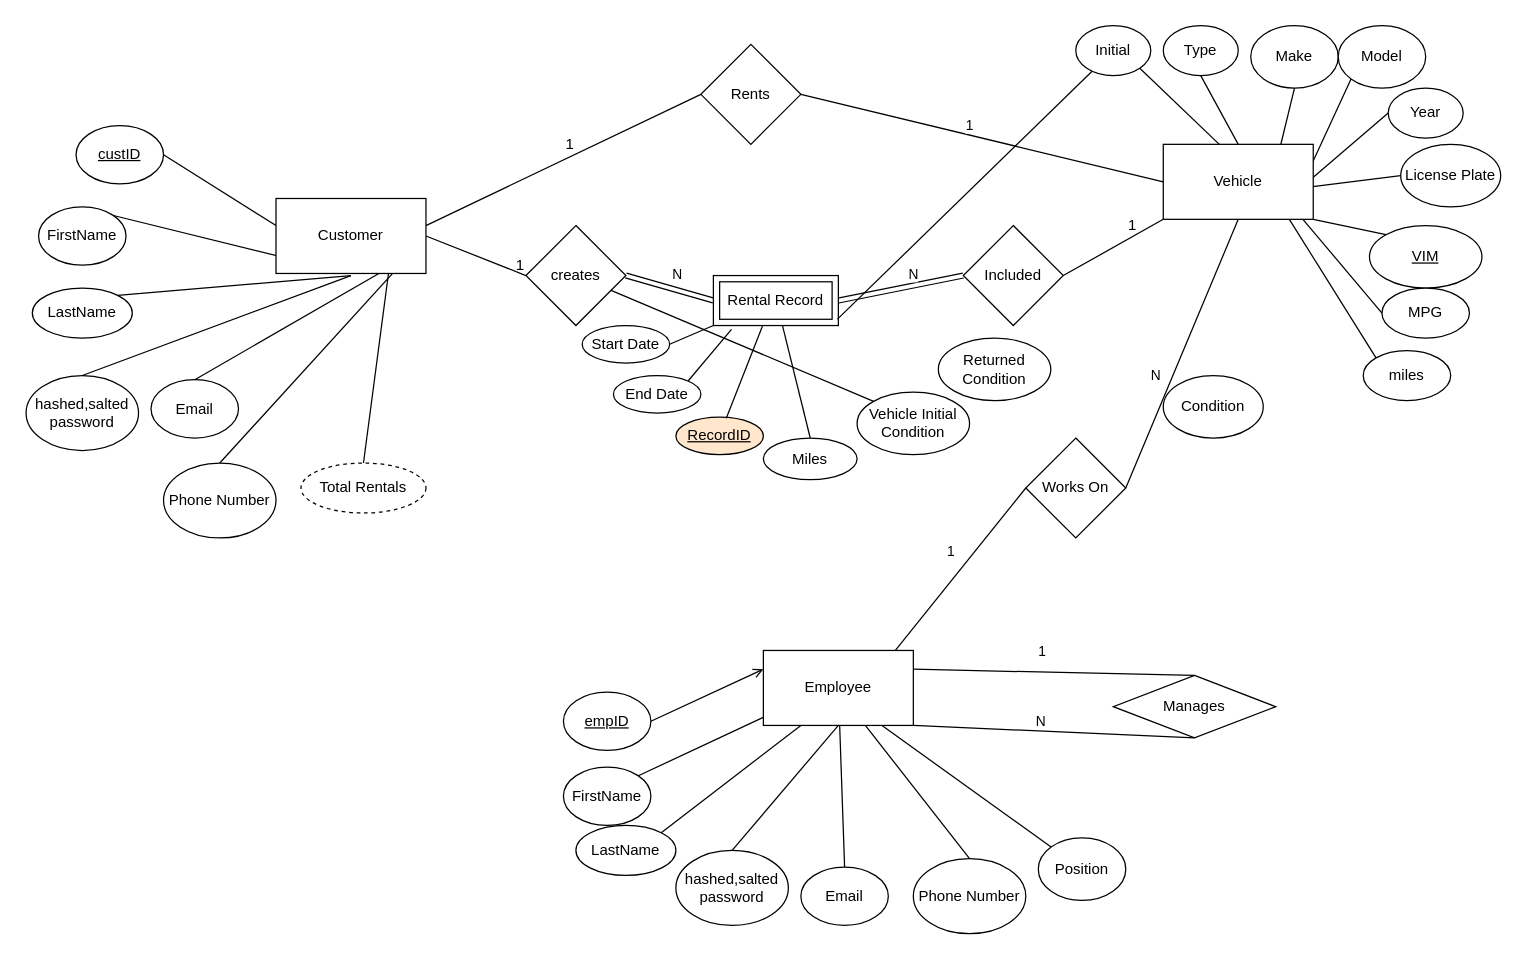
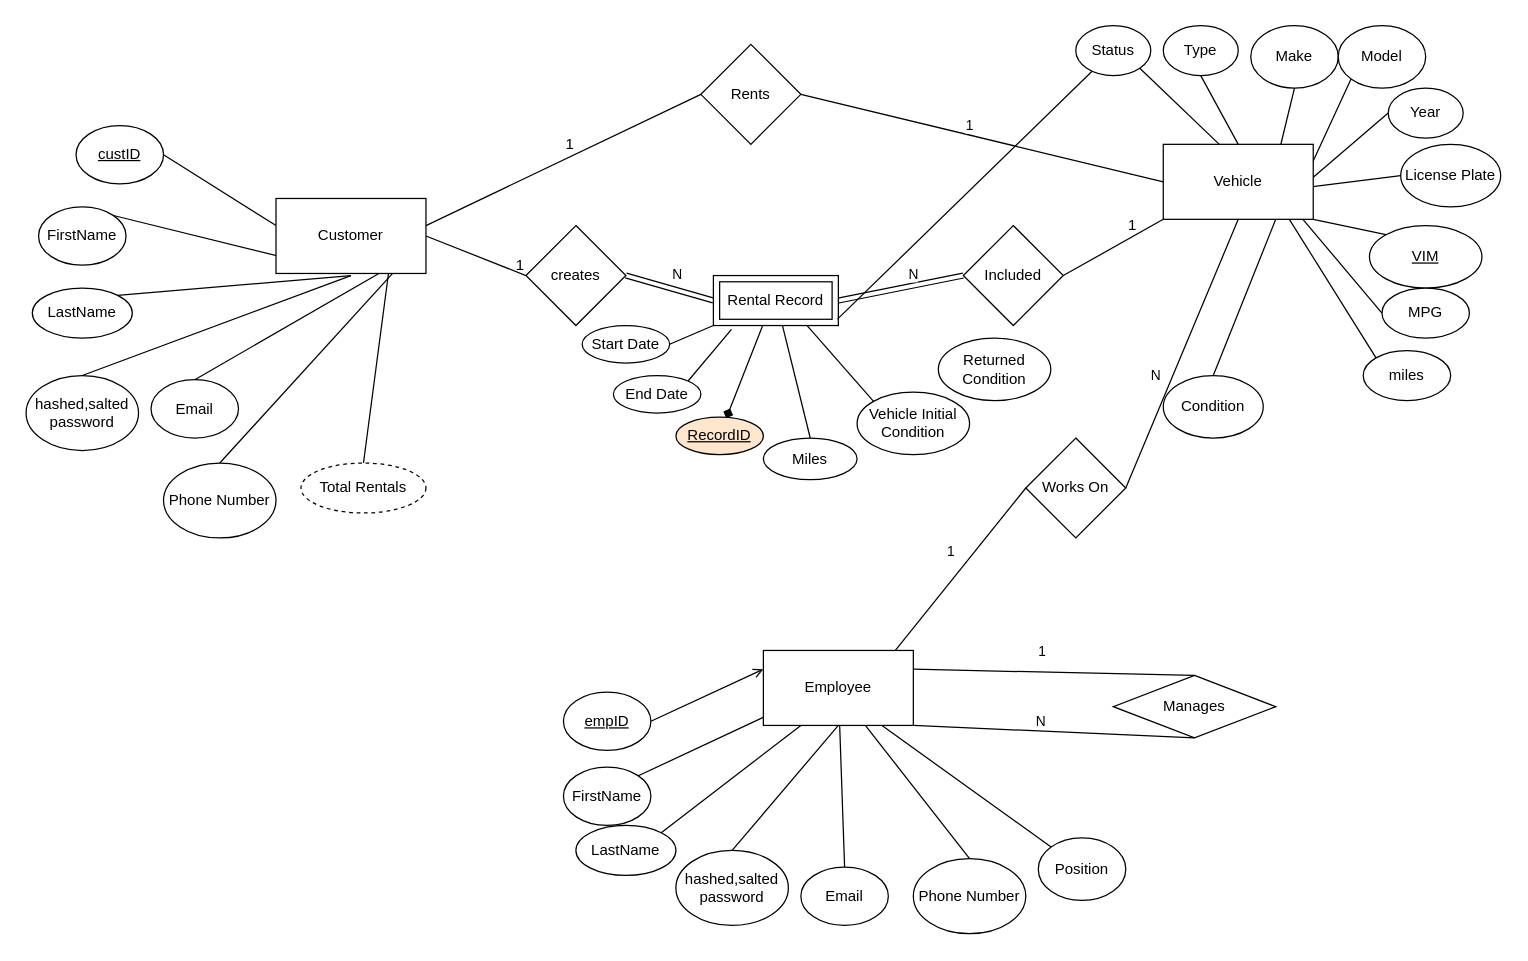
(1113, 51) -> (1113, 51)
none -> (1244, 298)
(743, 346) -> (840, 364)
(728, 413) -> (730, 408)
